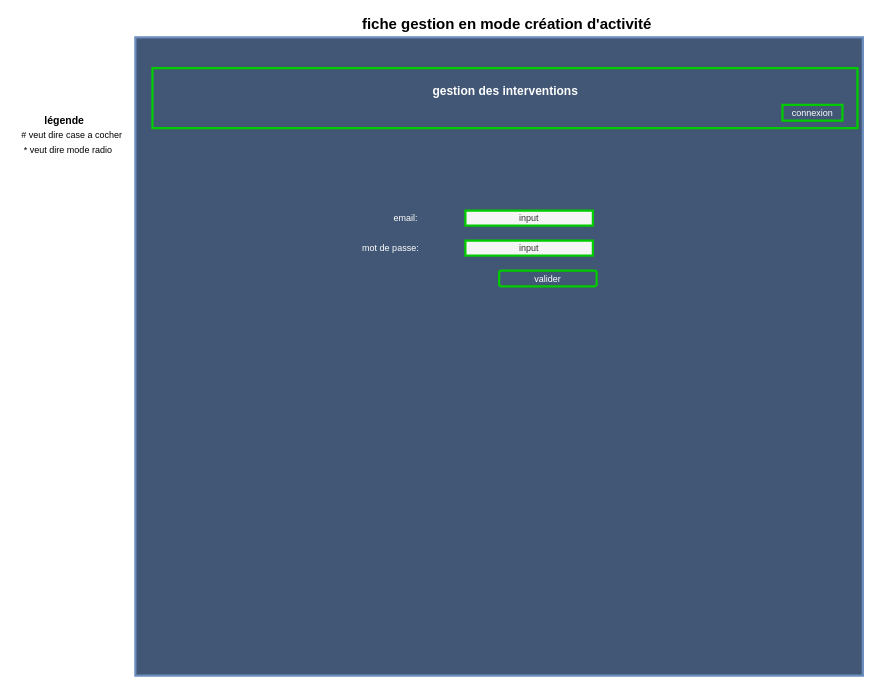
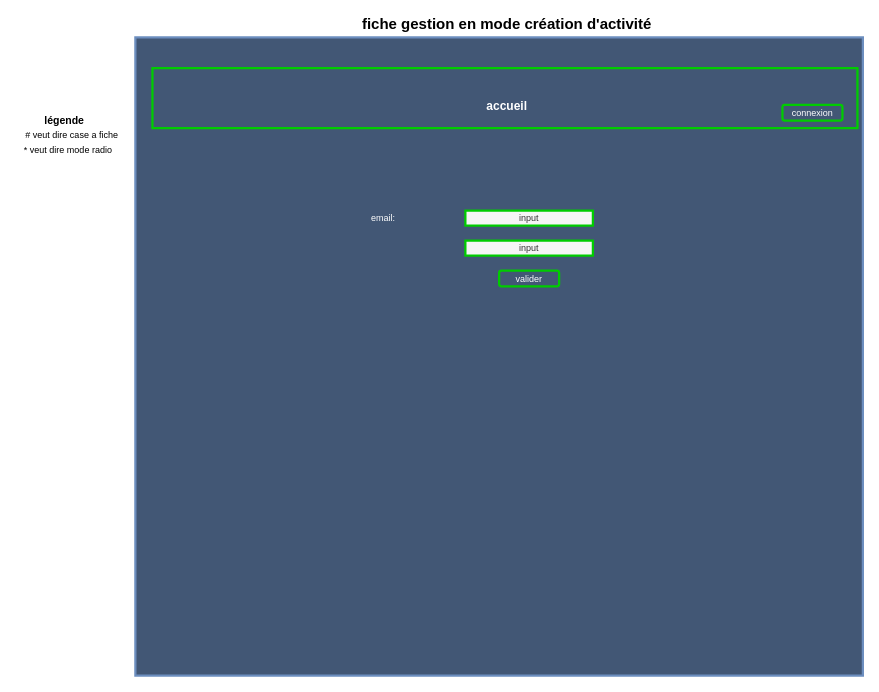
(505, 90) -> none
none -> (507, 105)
(812, 113) -> (812, 113)
(72, 135) -> (72, 135)
(405, 218) -> (383, 218)
(390, 248) -> none
(548, 278) -> (529, 278)
